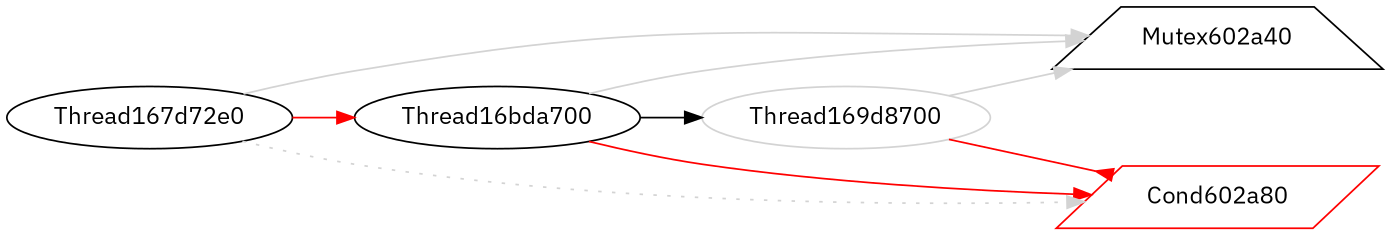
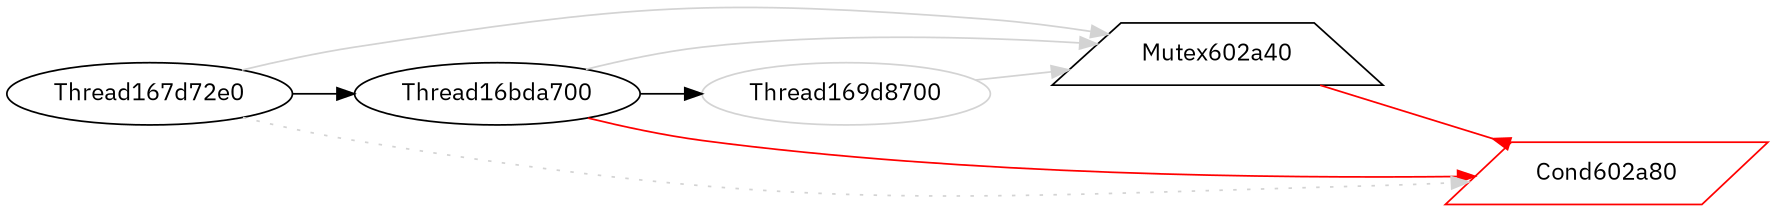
(315, 118) -> (315, 94)
(1022, 155) -> (1406, 112)
